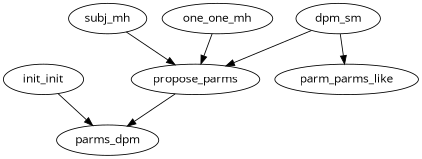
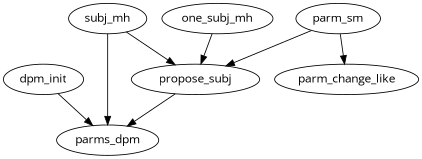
(217, 19) -> (217, 19)
(338, 19) -> (338, 19)
none -> (108, 75)
(43, 79) -> (43, 79)
(195, 79) -> (195, 79)
(347, 79) -> (347, 79)
